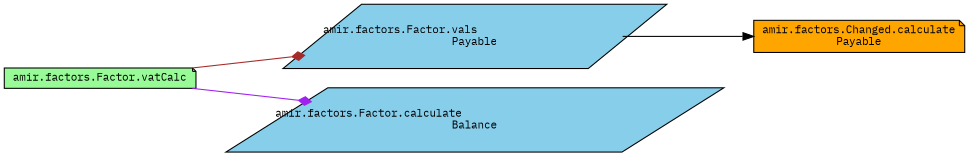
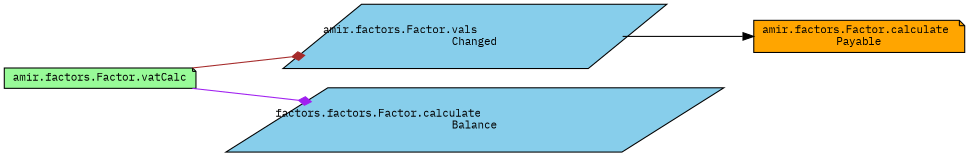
(475, 36) -> (475, 36)
(859, 36) -> (859, 36)
(475, 120) -> (475, 120)
